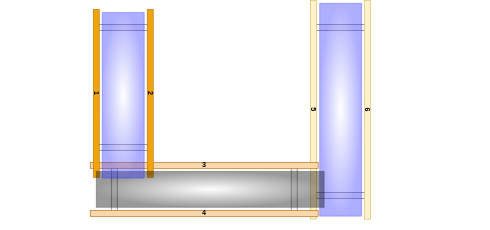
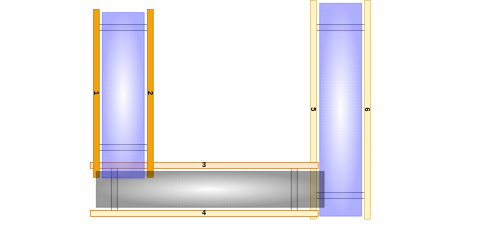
(204, 165) -> (204, 165)
(204, 213) -> (204, 213)
